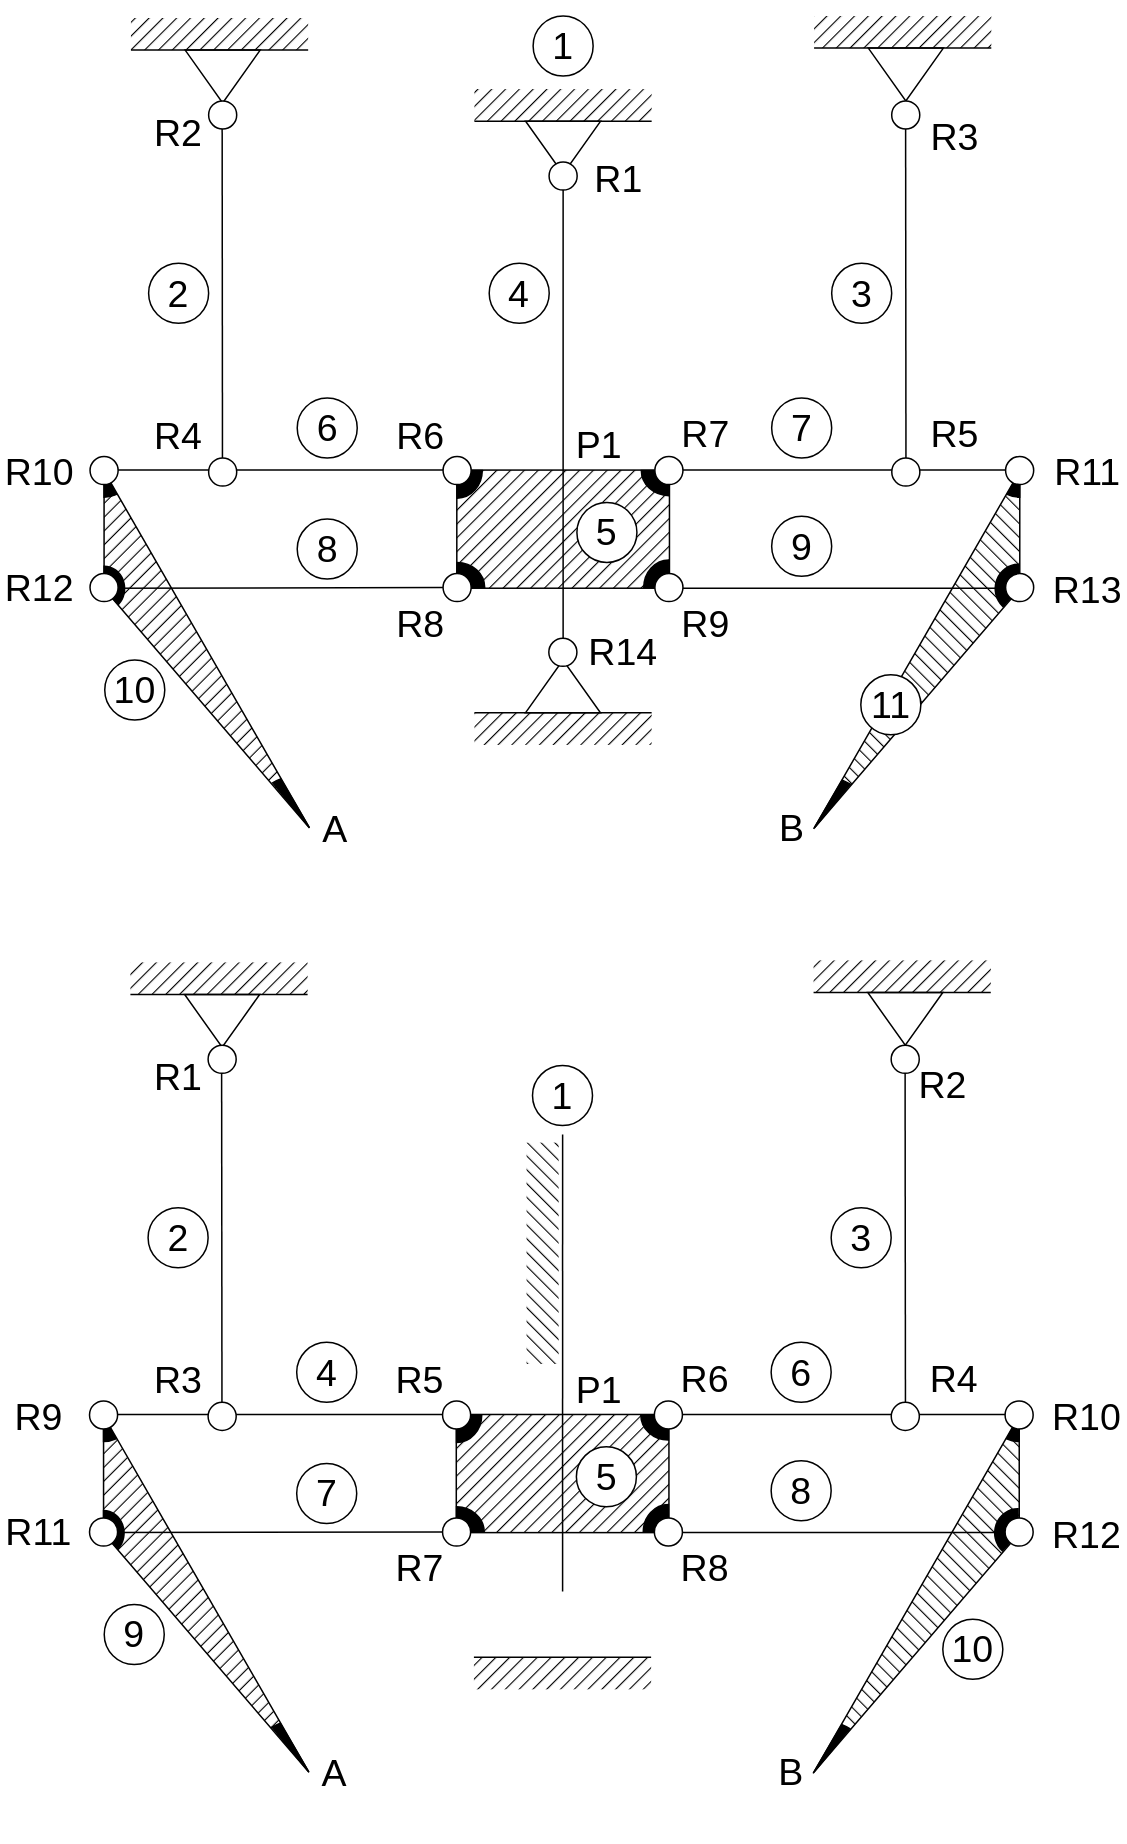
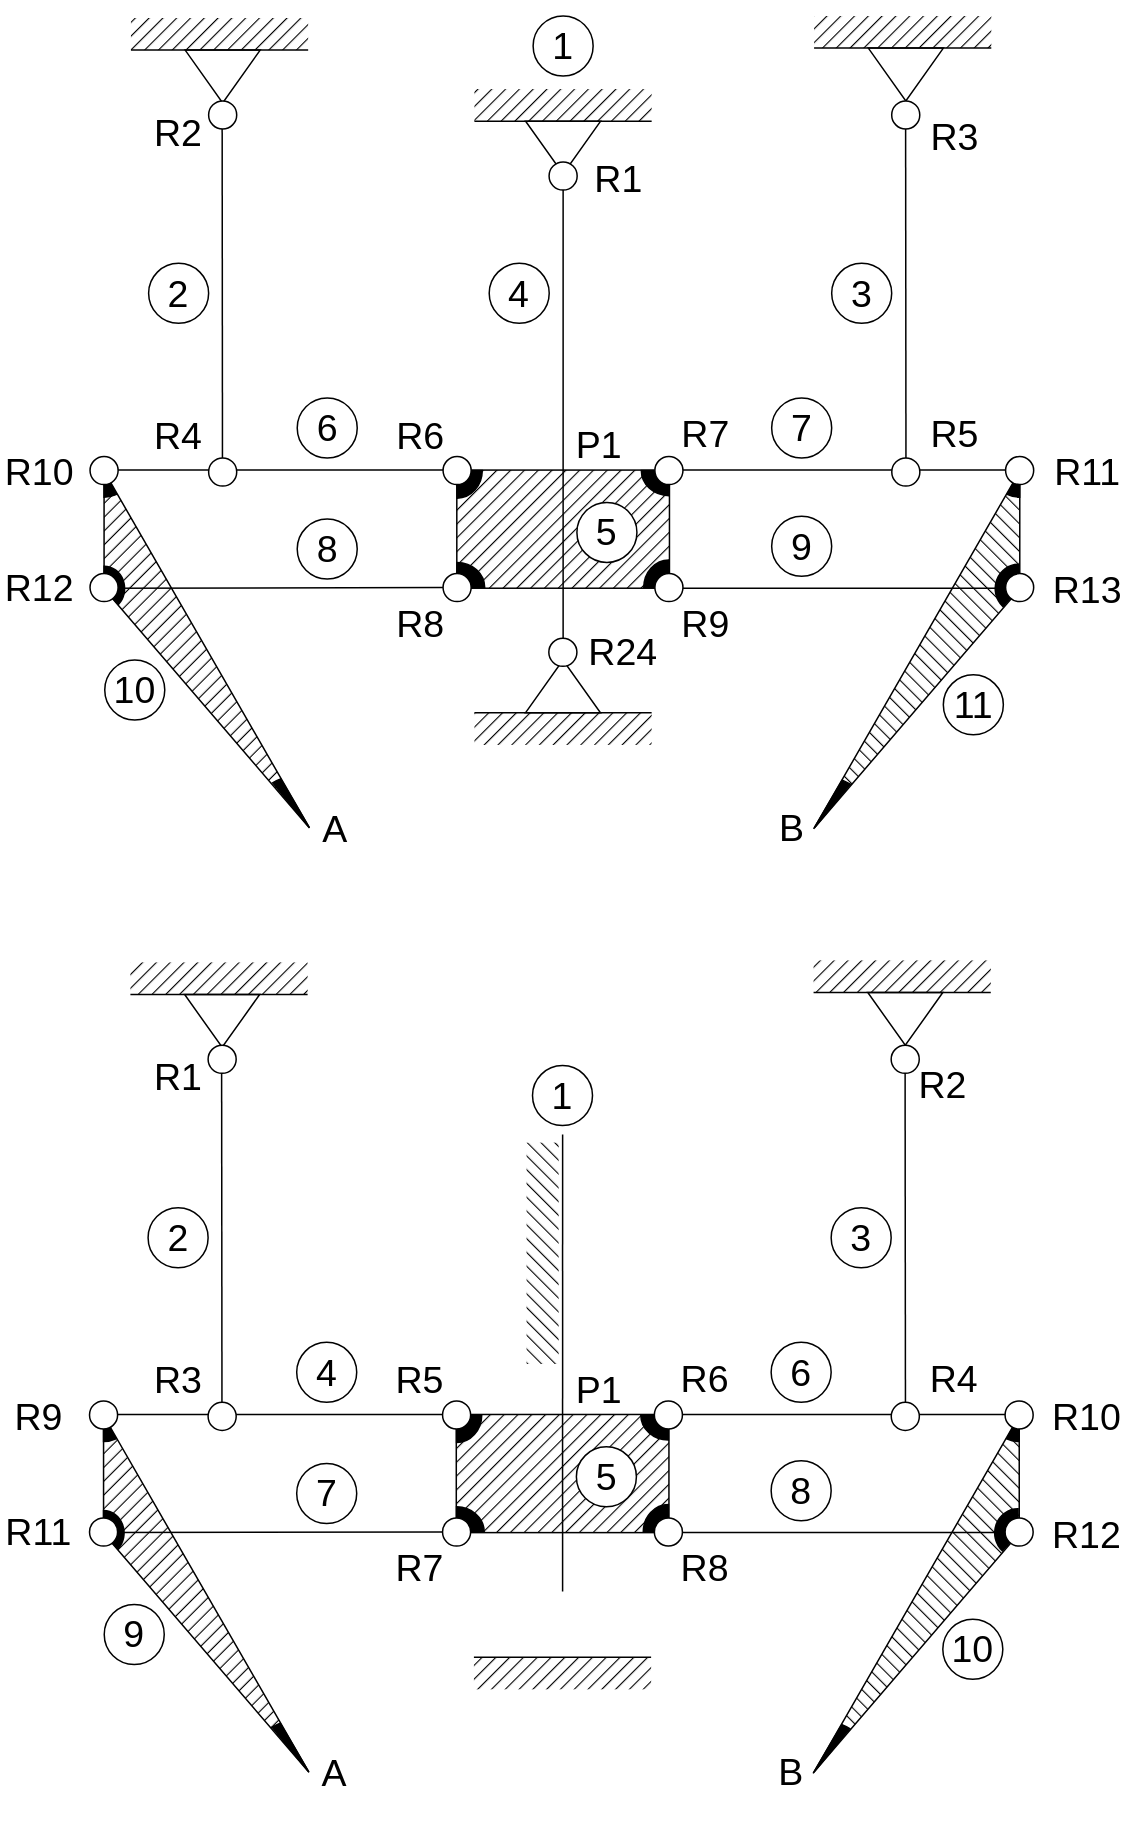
(623, 652) -> (623, 652)
(890, 705) -> (973, 705)
